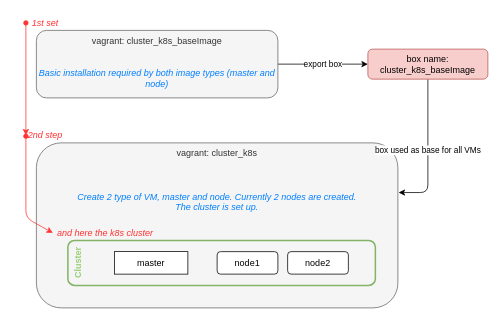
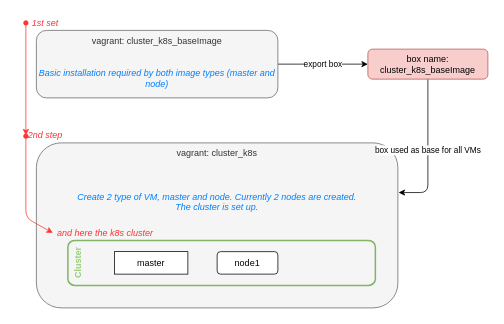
(318, 263) -> none
